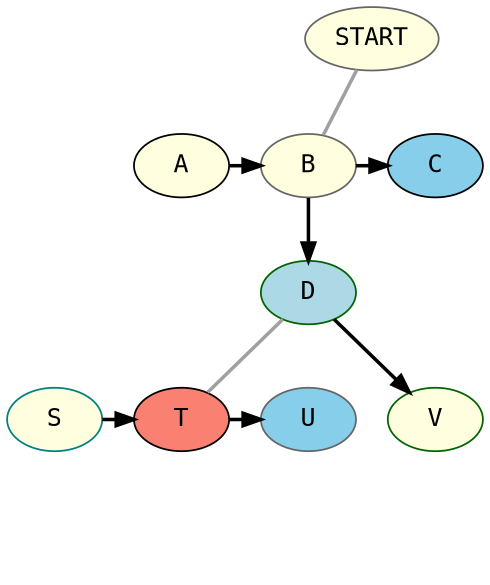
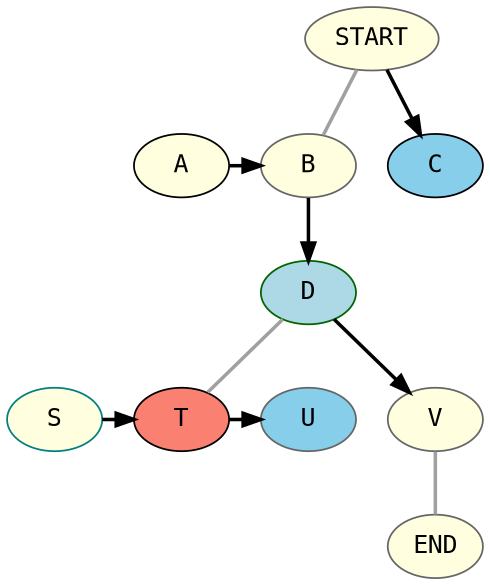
(363, 166) -> (400, 94)
(435, 419) -> (435, 419)
none -> (435, 546)
